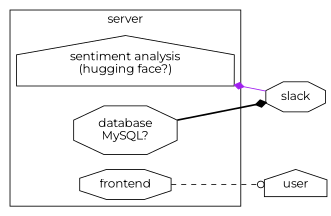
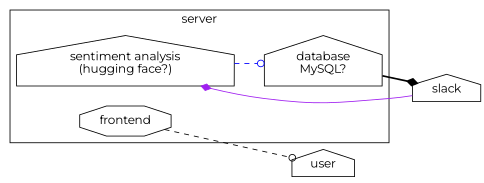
none -> (246, 63)
(296, 97) -> (447, 89)
(125, 130) -> (323, 63)
